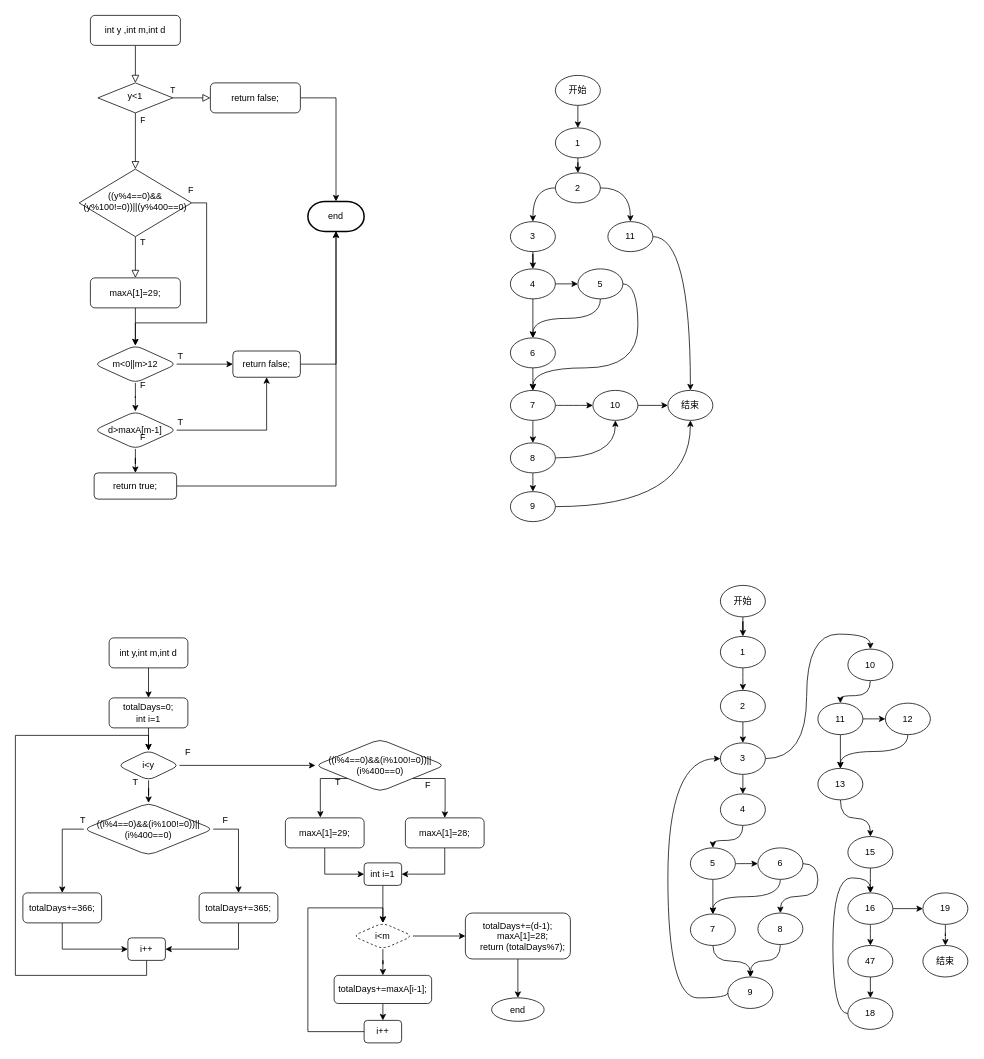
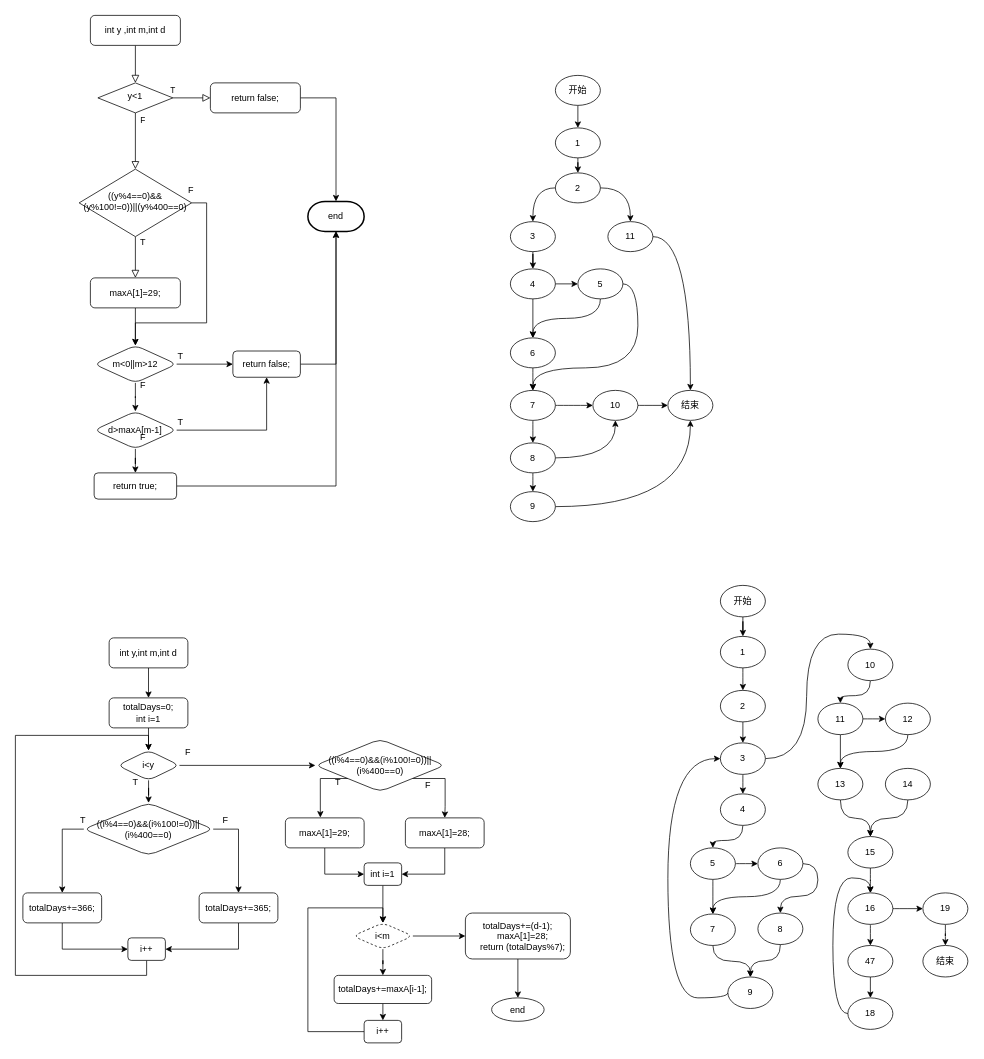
none -> (908, 784)
none -> (893, 818)
